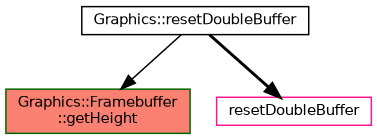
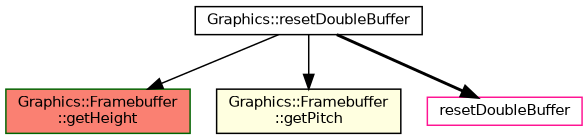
none -> (309, 111)
